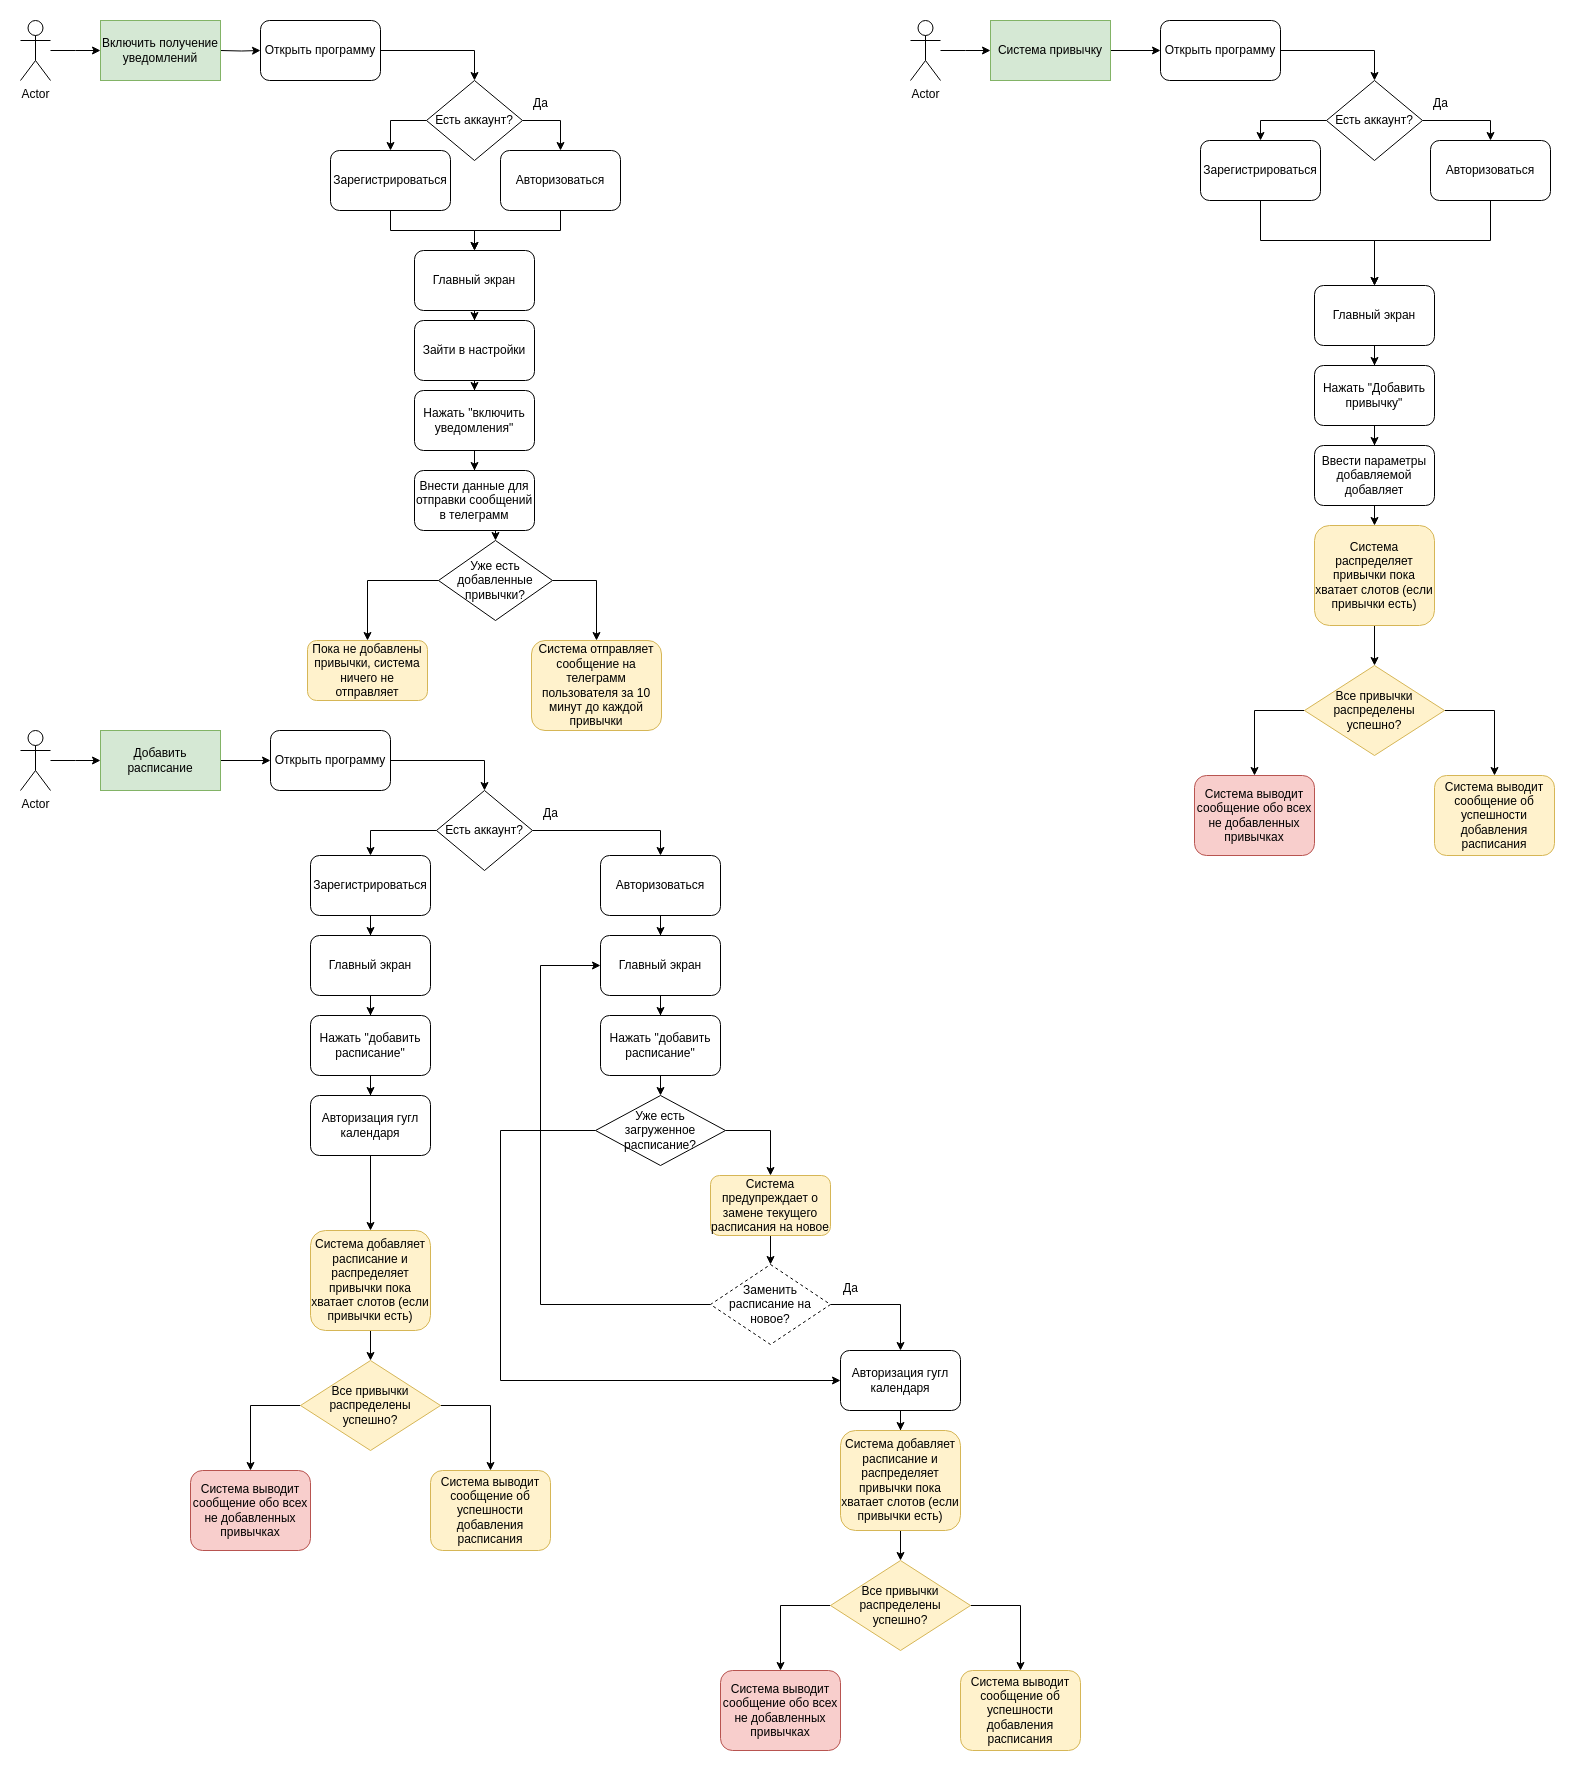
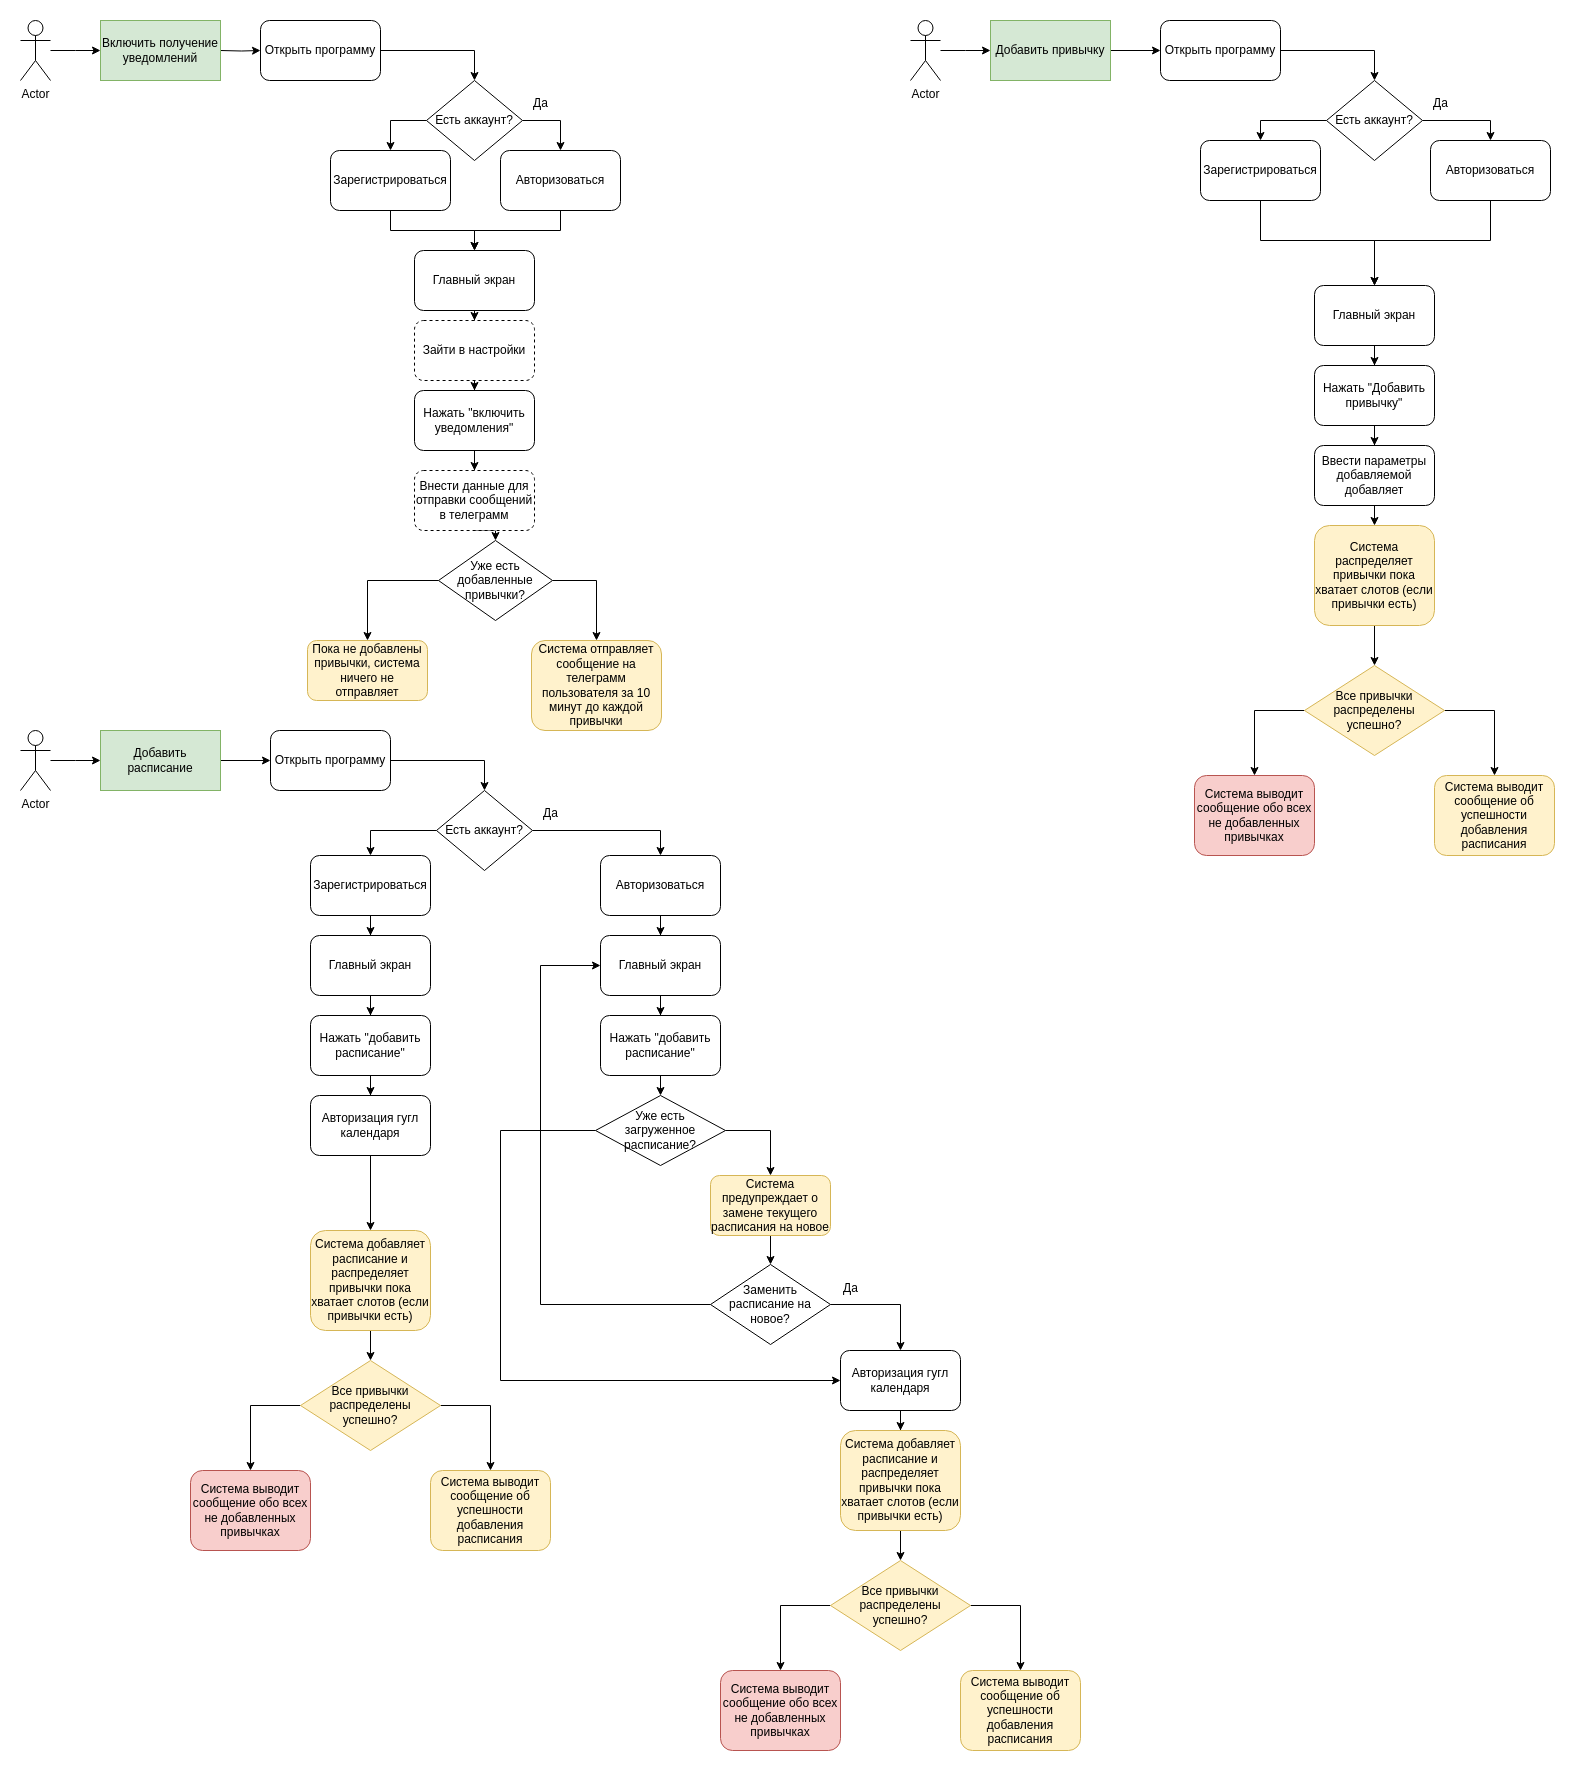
(1051, 51) -> (1051, 51)
(475, 351) -> (475, 351)
(475, 501) -> (475, 501)
(771, 1305) -> (771, 1305)
